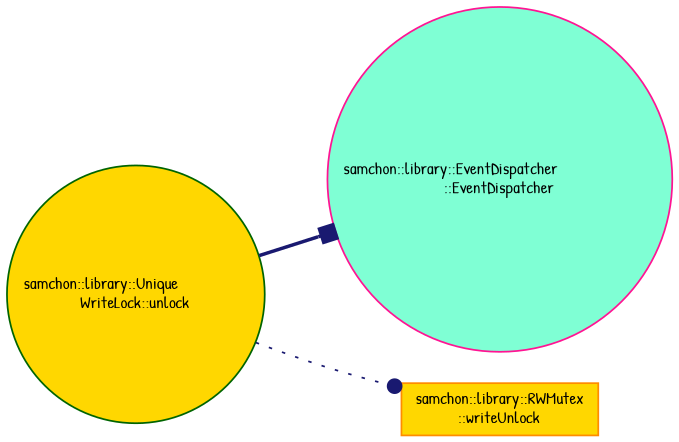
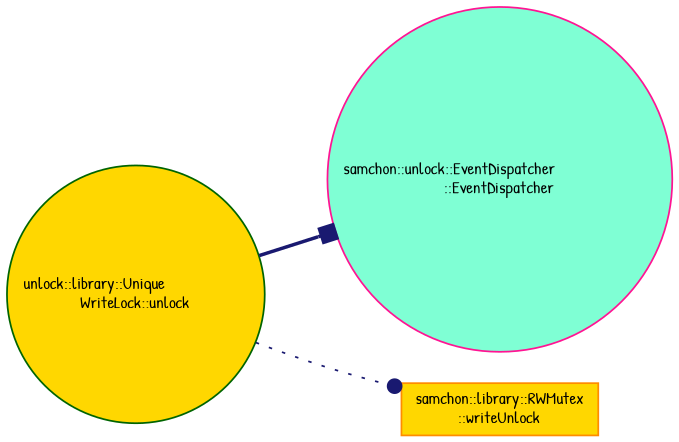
(500, 179) -> (500, 179)
(136, 294) -> (136, 294)
